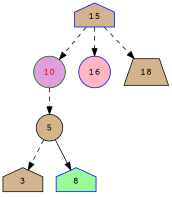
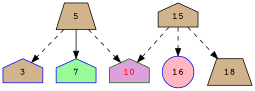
(95, 16) -> (178, 16)
(50, 72) -> (129, 72)
(50, 97) -> (102, 43)
(50, 128) -> (76, 16)
(23, 181) -> (23, 72)
(76, 181) -> (76, 72)
